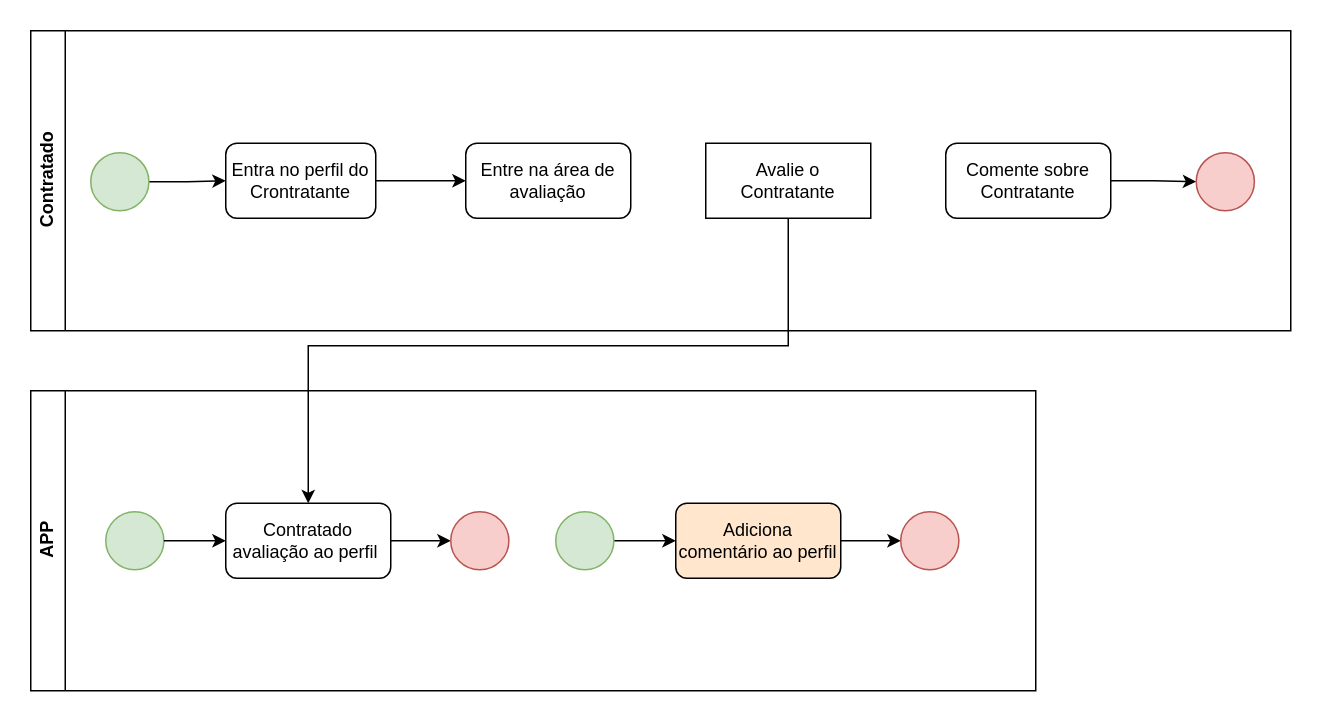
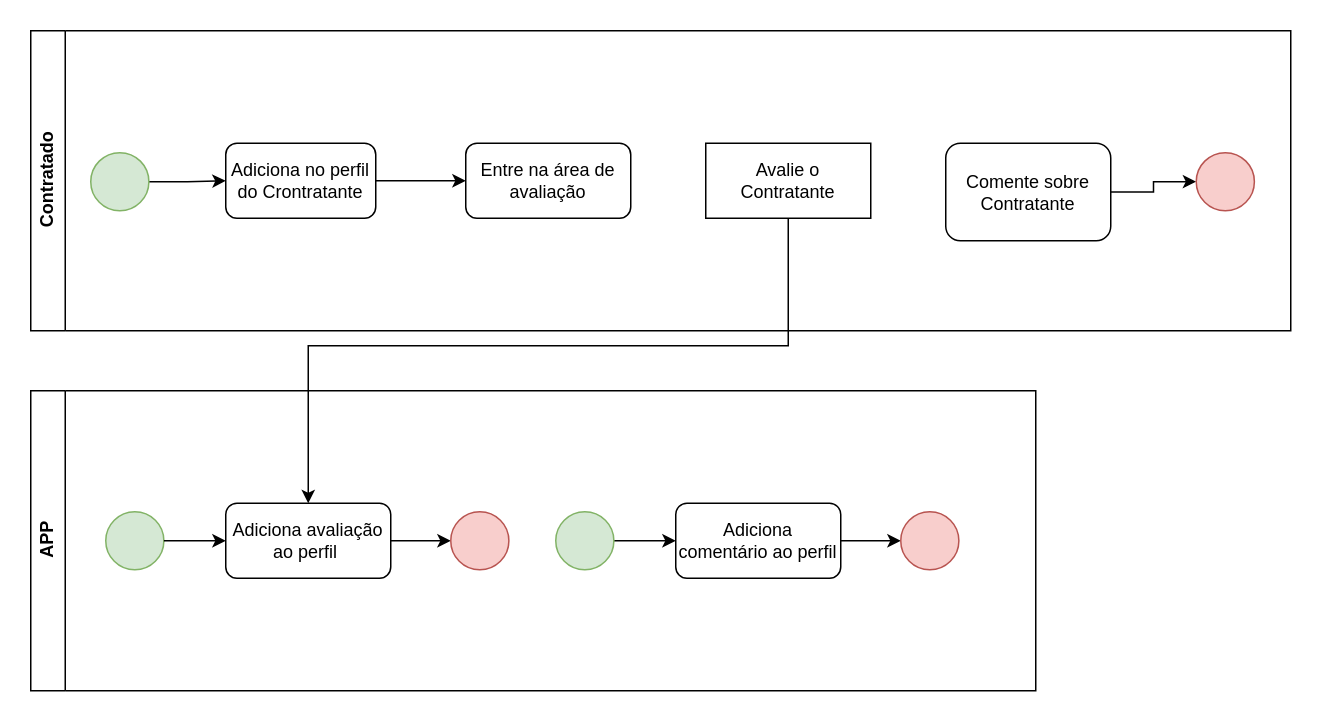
(301, 181) -> (301, 181)
(1028, 181) -> (1028, 192)
(308, 541) -> (308, 541)
(758, 541) -> (758, 541)
